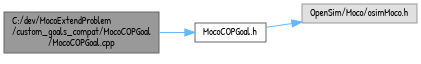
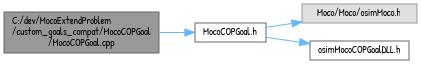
(360, 14) -> (360, 14)
none -> (360, 50)
